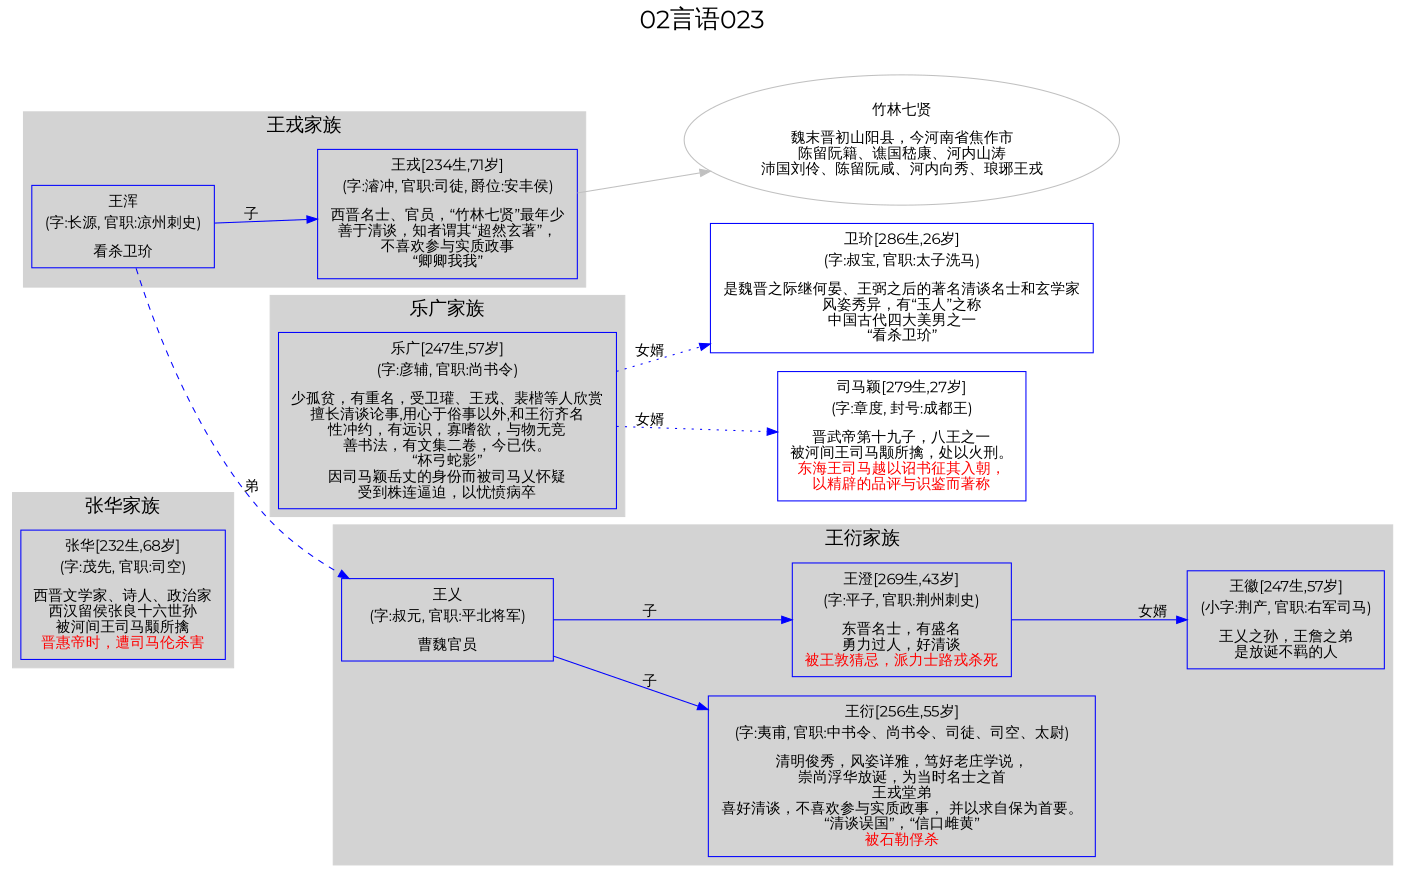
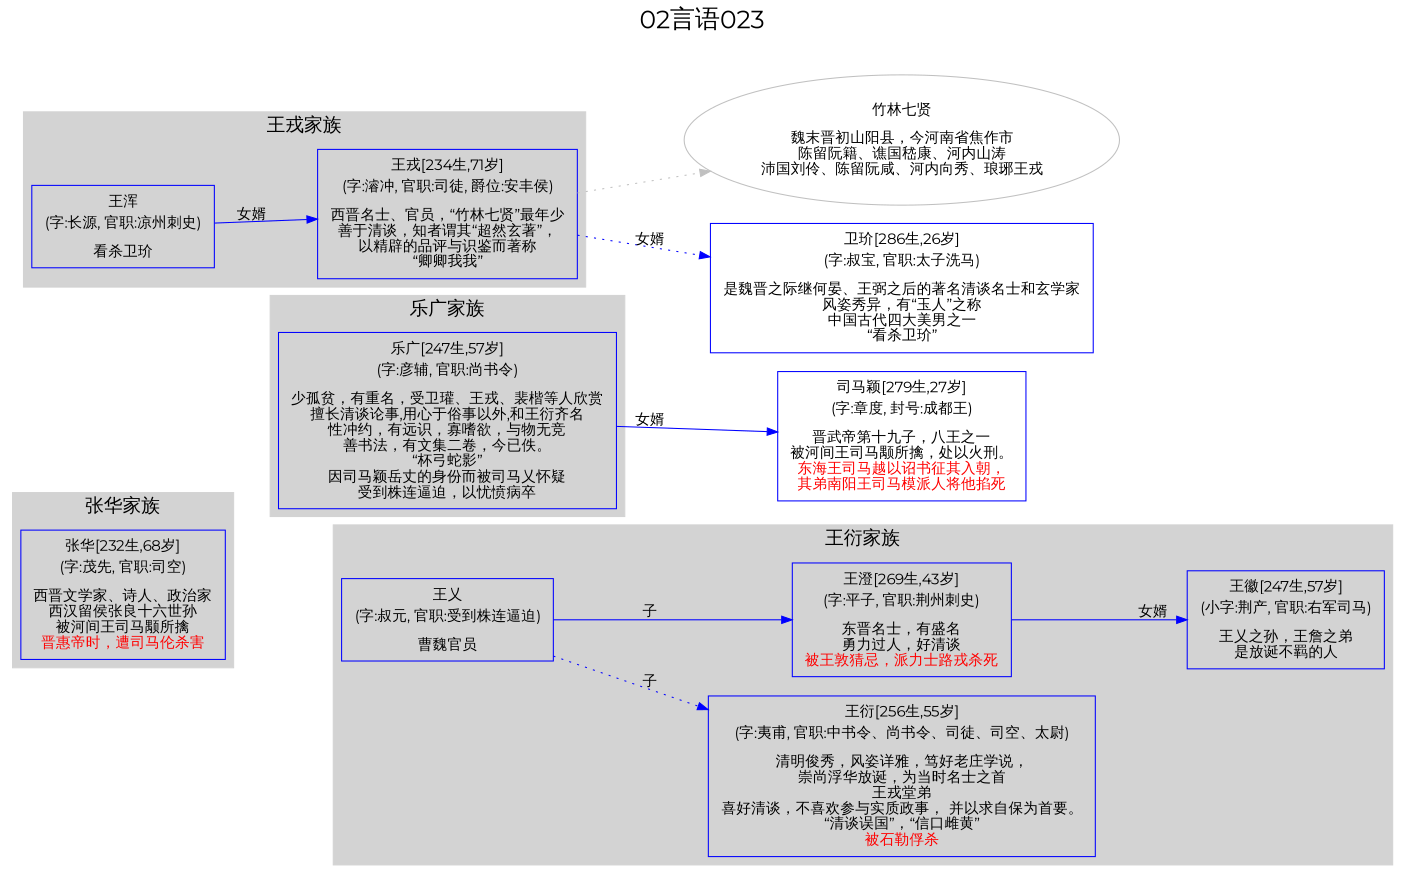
(639, 183) -> (639, 183)
(252, 215) -> (252, 215)
(448, 246) -> (448, 246)
(658, 359) -> (639, 245)
(692, 429) -> (692, 429)
(211, 440) -> none
(902, 484) -> (902, 484)
(448, 617) -> (448, 617)
(626, 681) -> (626, 681)
